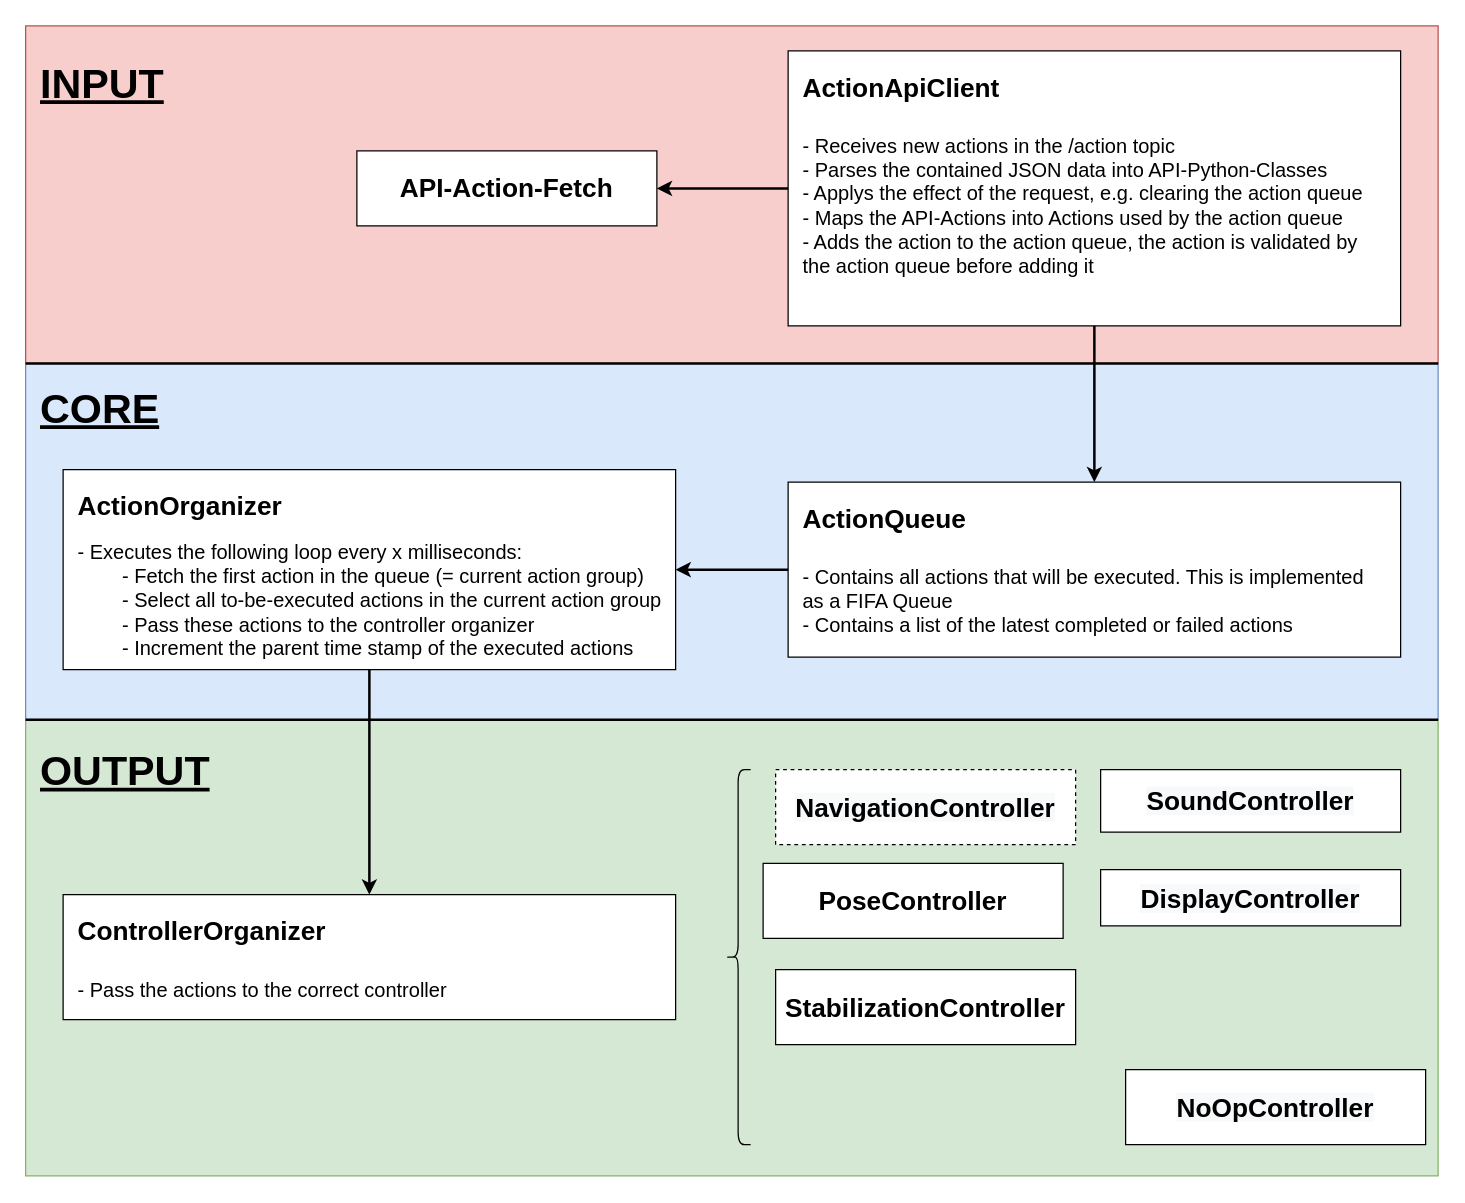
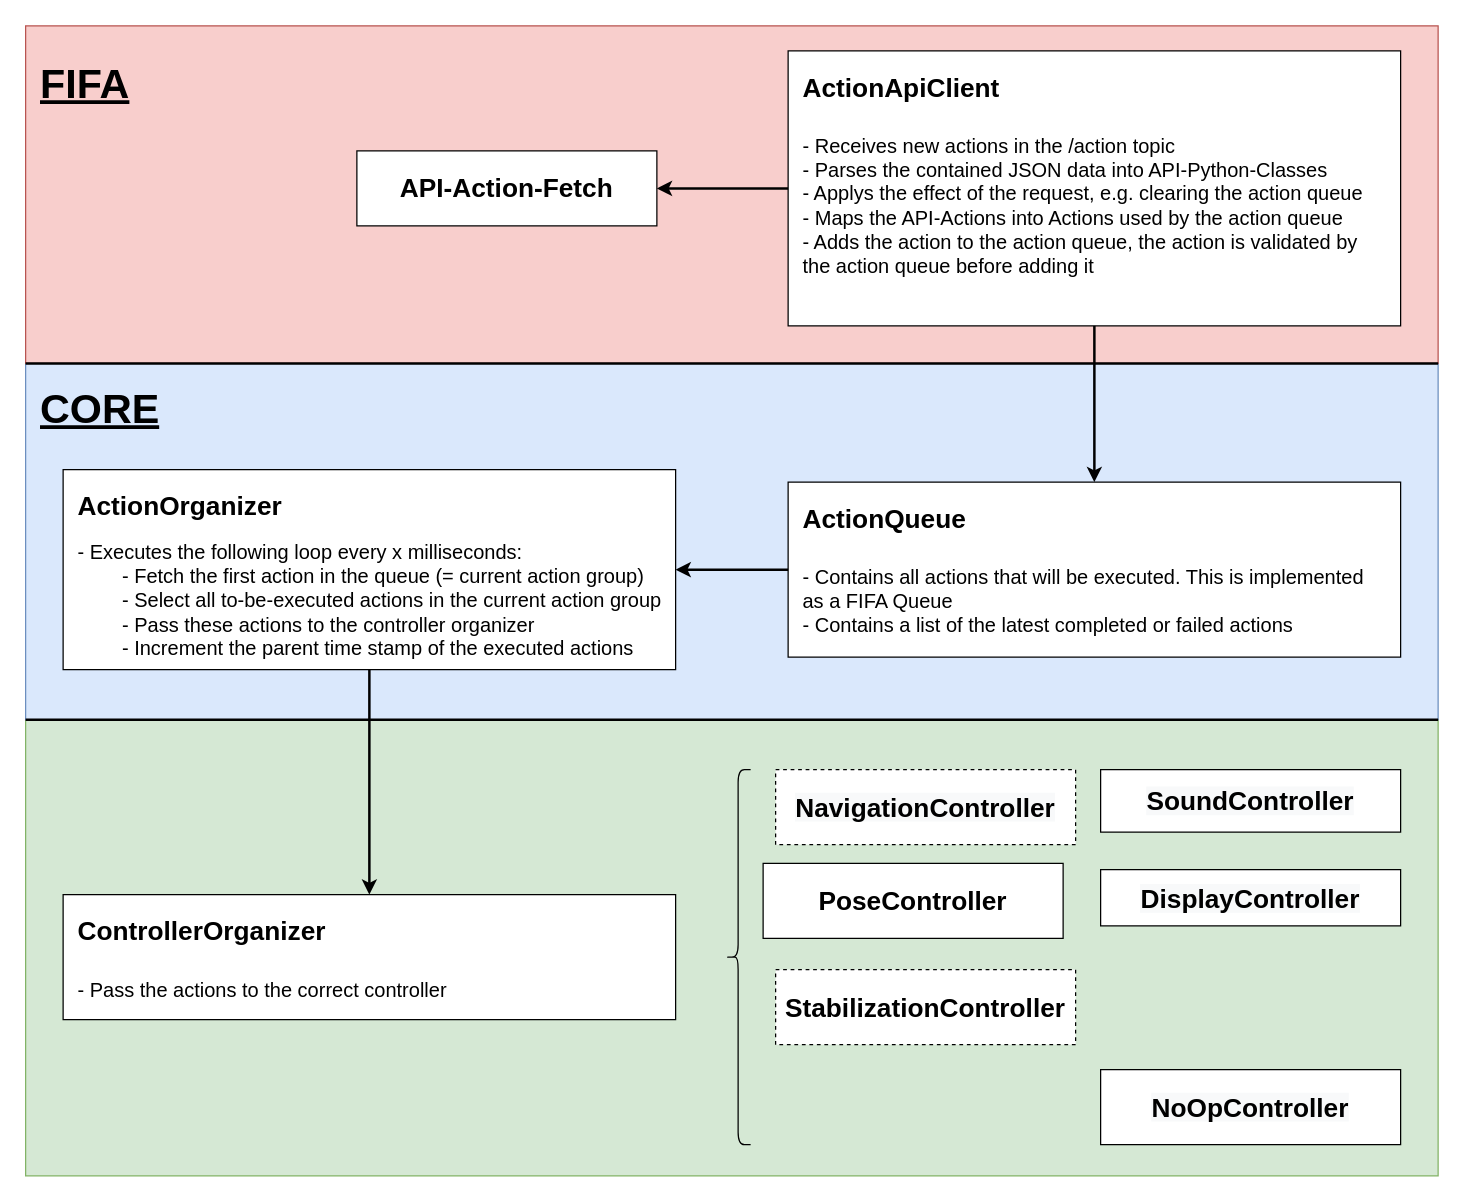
(98, 84) -> (87, 84)
(151, 763) -> none
(926, 1007) -> (926, 1007)
(1276, 1107) -> (1251, 1107)
